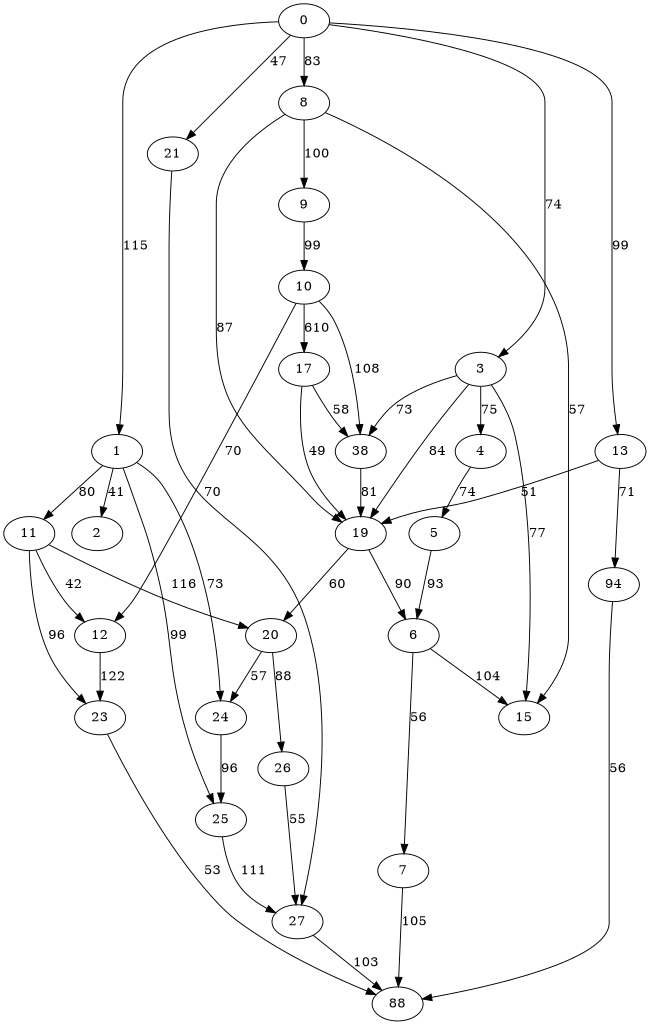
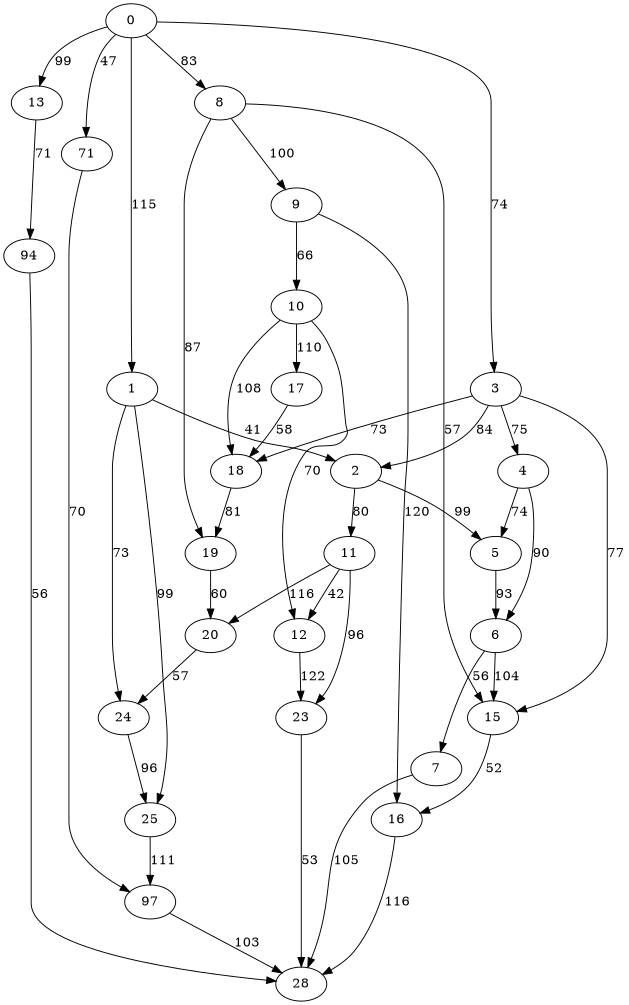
(173, 154) -> (87, 154)
(313, 246) -> (306, 256)
(317, 328) -> (310, 348)
(420, 446) -> (452, 444)
(361, 451) -> (236, 471)
(305, 455) -> none
(77, 489) -> (353, 508)
(496, 494) -> none
none -> (428, 502)
(385, 580) -> (533, 552)
(283, 769) -> none
none -> (397, 820)
(298, 922) -> (150, 902)
(398, 1004) -> (301, 984)
